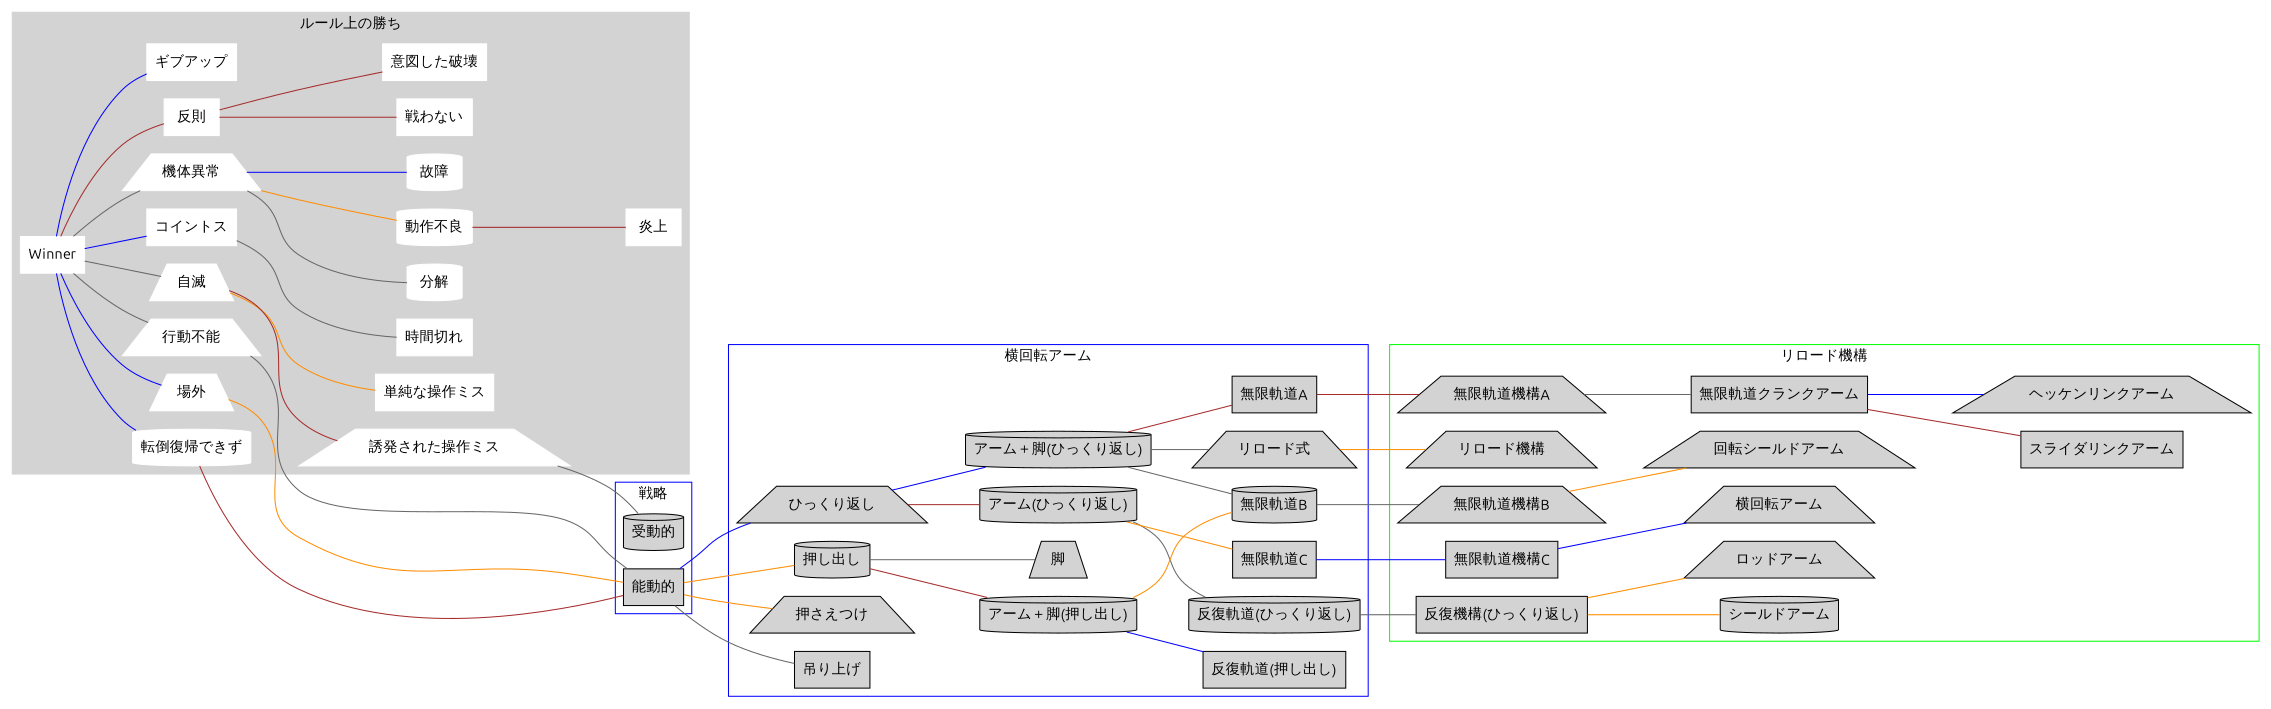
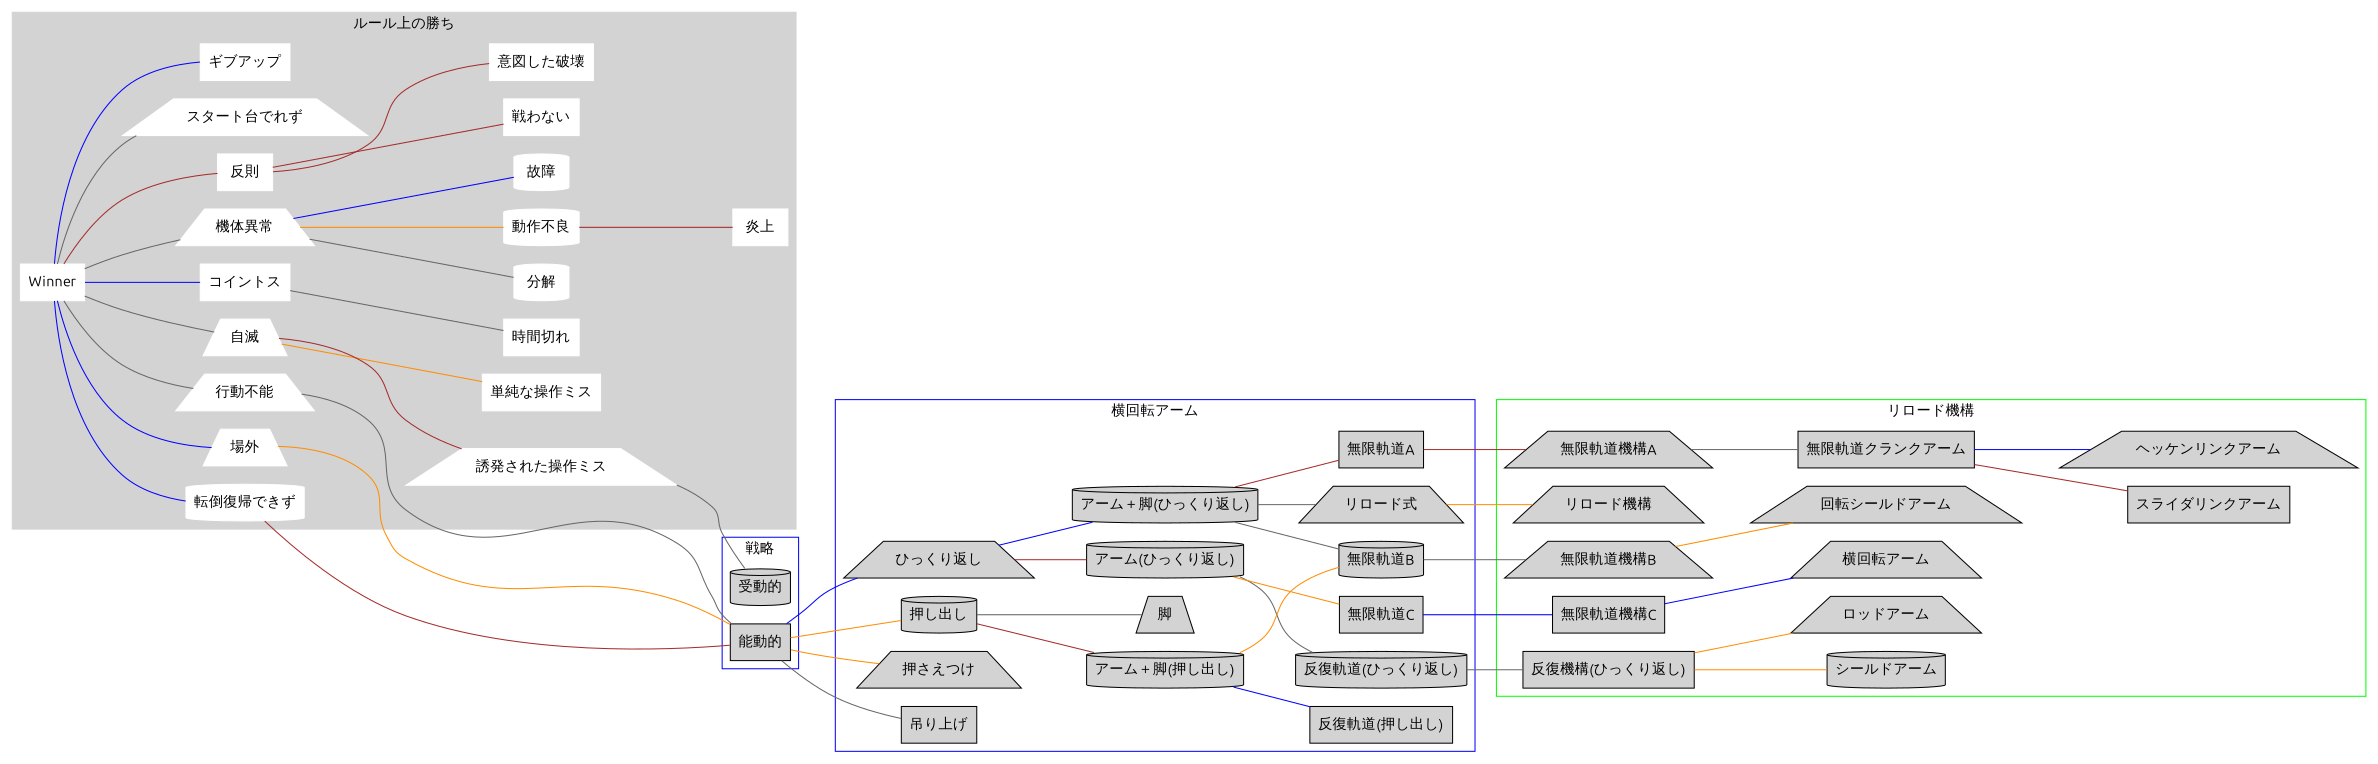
none -> (245, 117)
